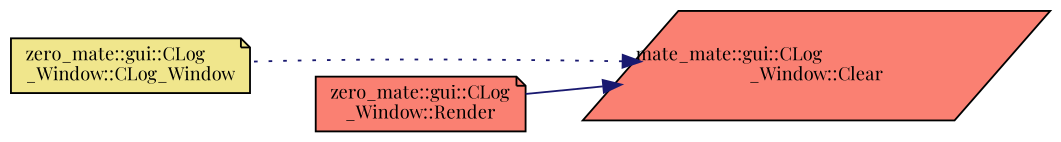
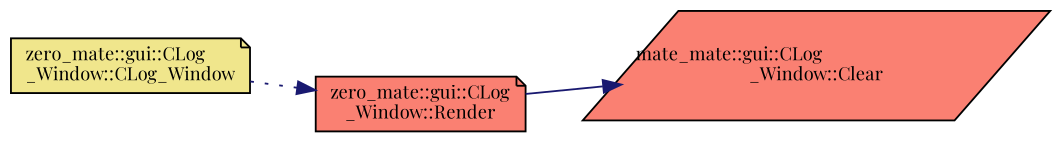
(436, 59) -> (274, 85)
